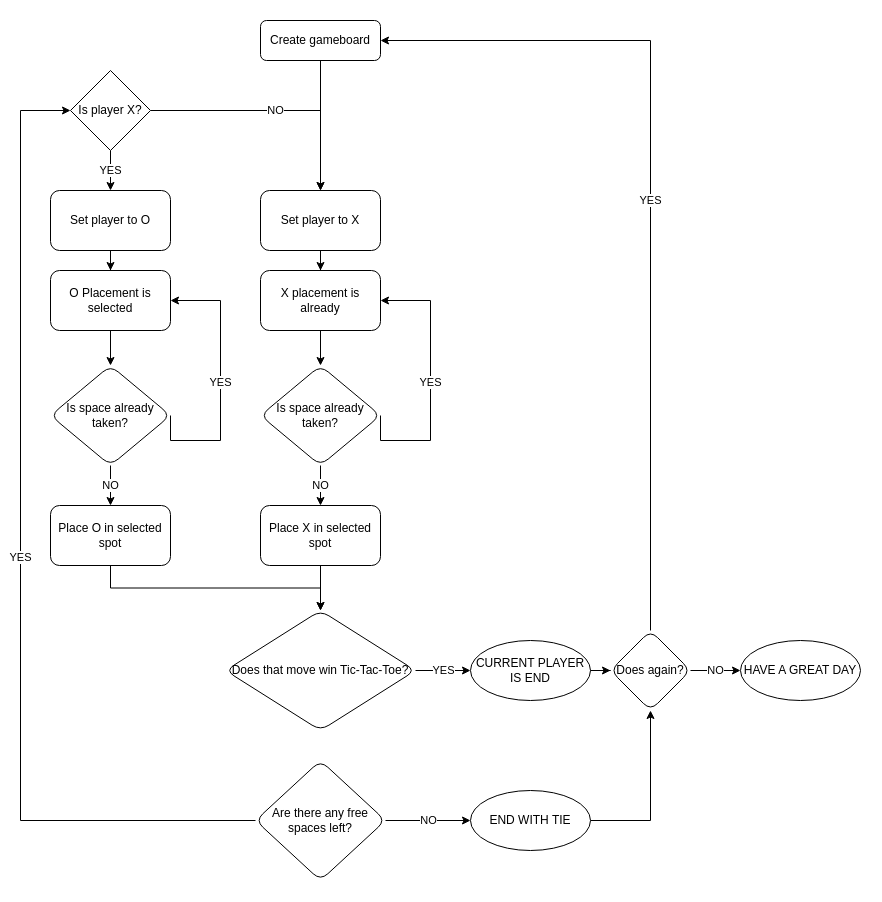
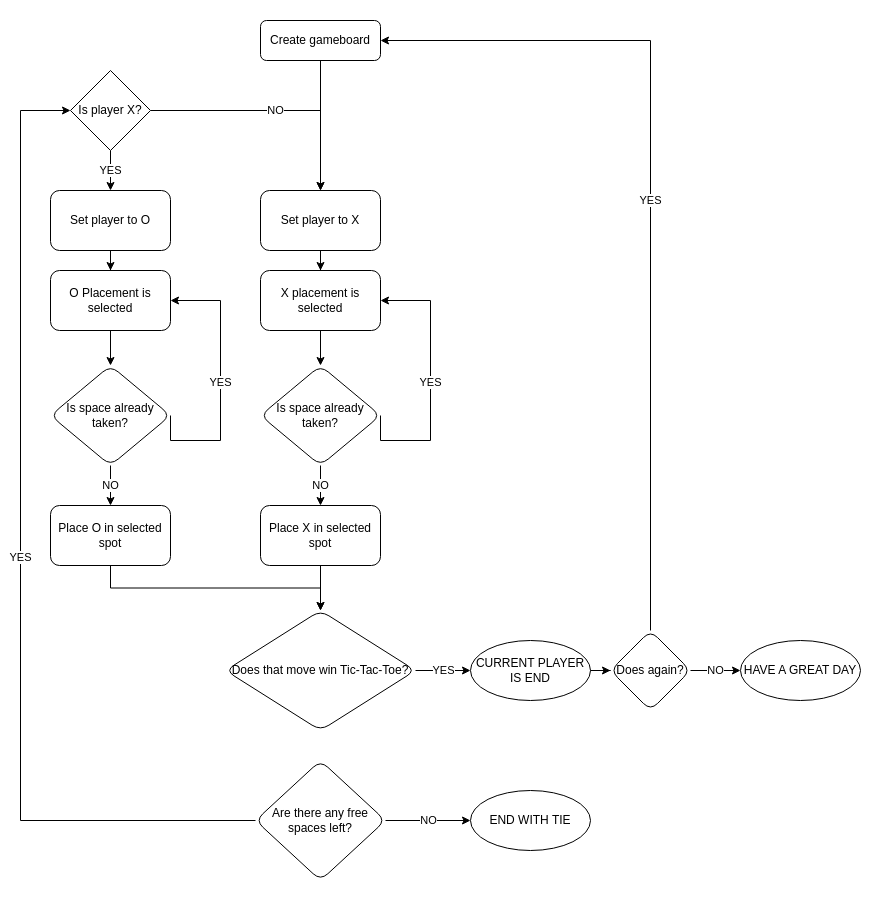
(321, 301) -> (321, 301)
(651, 799) -> none
